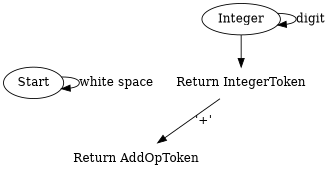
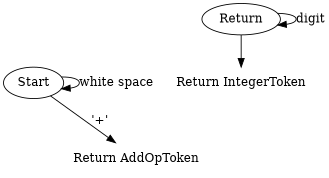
(241, 19) -> (241, 19)
(192, 118) -> (79, 117)
